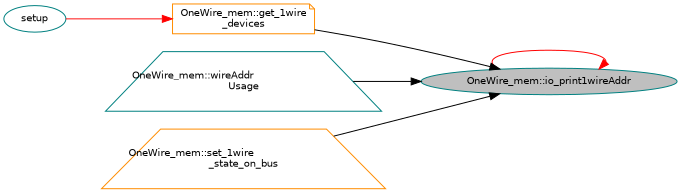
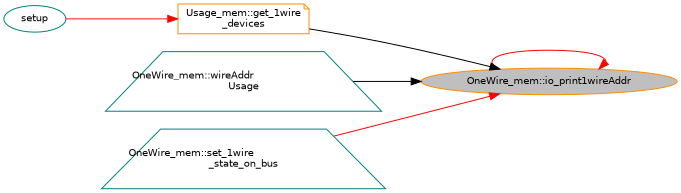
(244, 19) -> (244, 19)
(549, 81) -> (549, 81)
(412, 116) -> (412, 116)
(244, 159) -> (244, 159)
